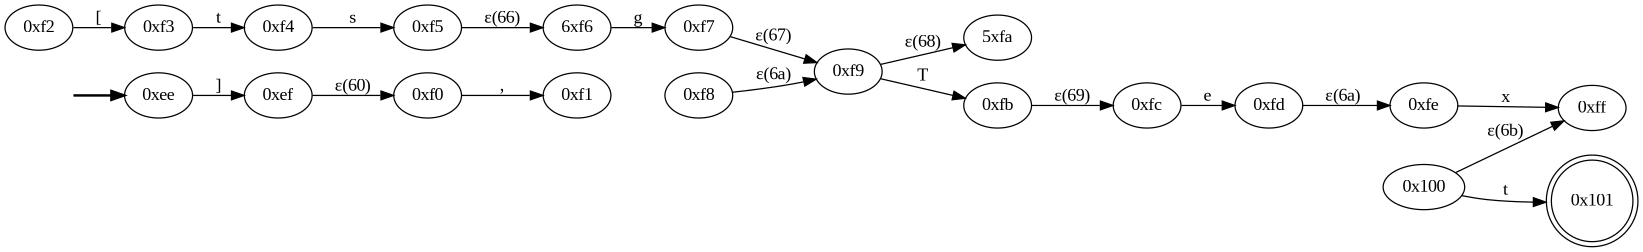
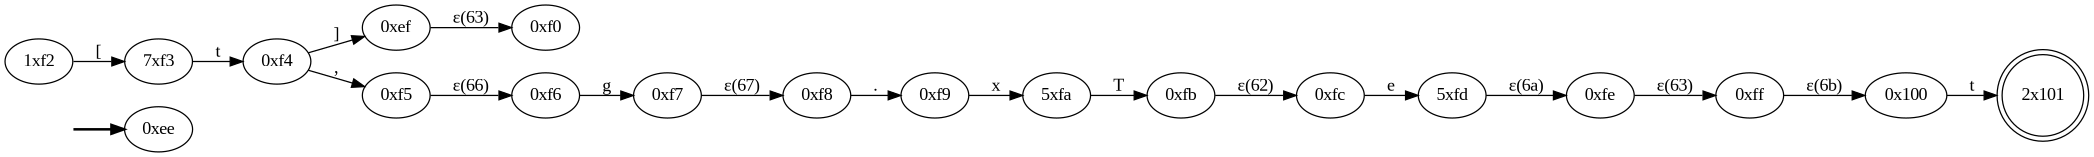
(353, 18) -> (337, 68)
(39, 28) -> (39, 62)
(159, 28) -> (159, 62)
(577, 28) -> (546, 95)
(923, 42) -> (996, 86)
(767, 48) -> (736, 95)
(774, 75) -> (876, 86)
(353, 86) -> (471, 18)
(917, 87) -> (1112, 95)
(212, 95) -> (330, 46)
(577, 95) -> none
(1072, 96) -> (1256, 86)
(1506, 97) -> (1675, 86)
(1269, 105) -> (1452, 95)
(1504, 149) -> (1818, 95)
(1592, 201) -> (2043, 95)
